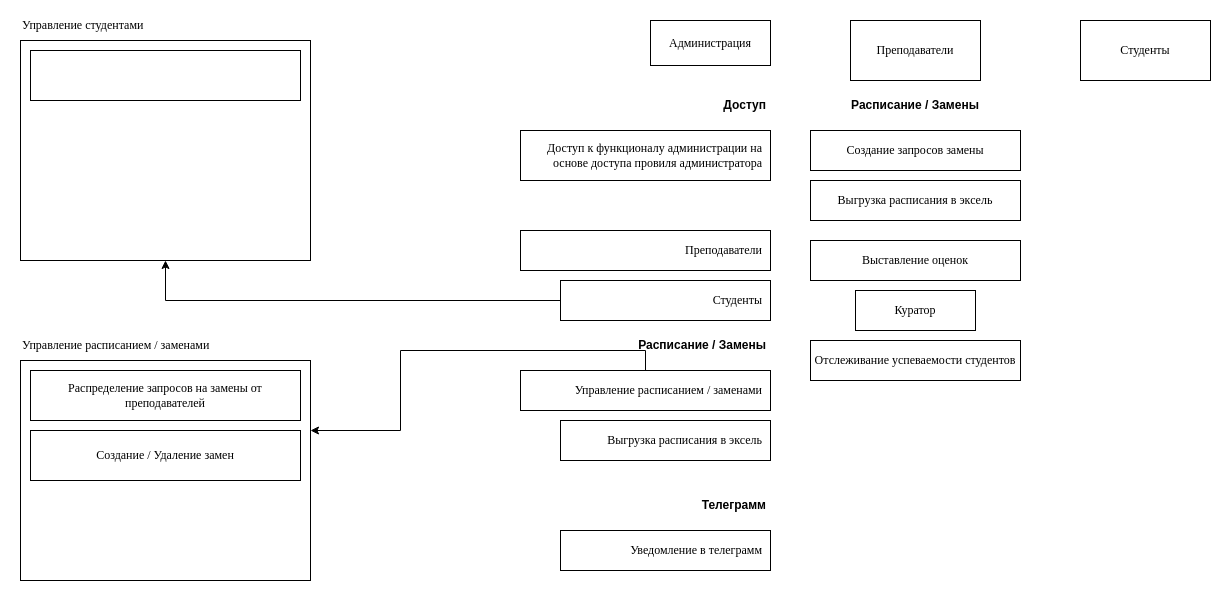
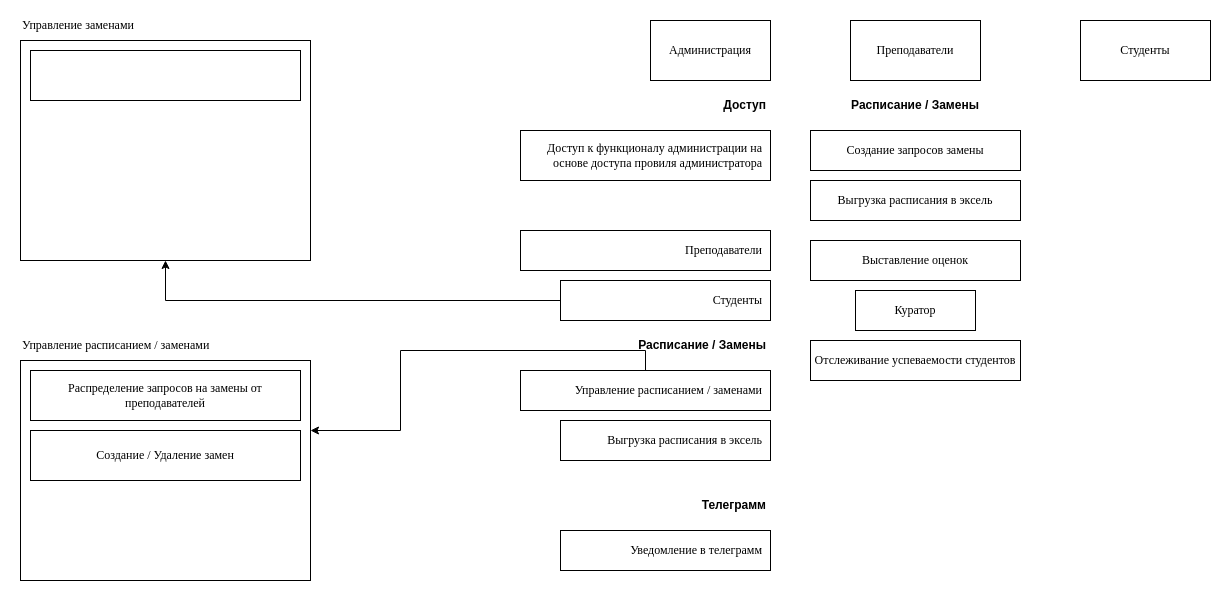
(92, 24) -> (85, 24)
(711, 43) -> (711, 51)
